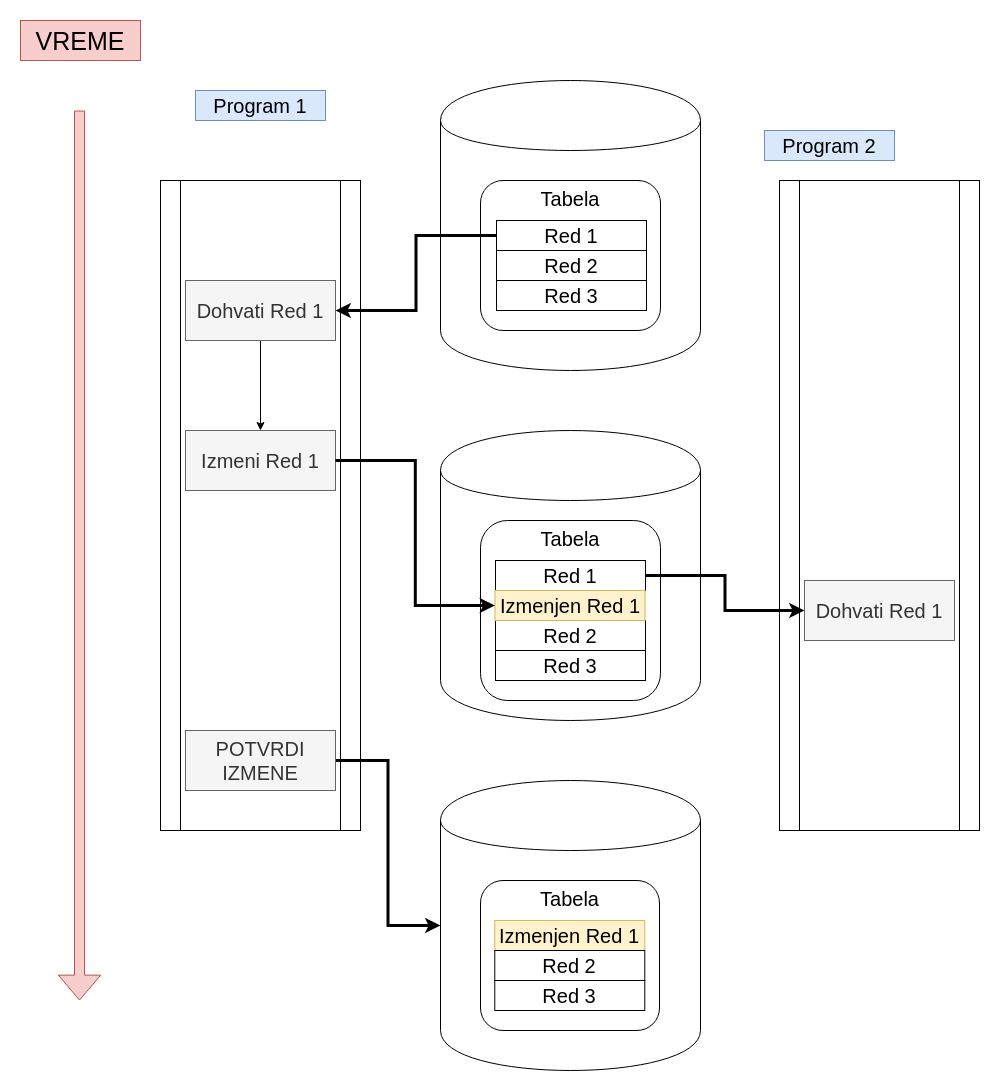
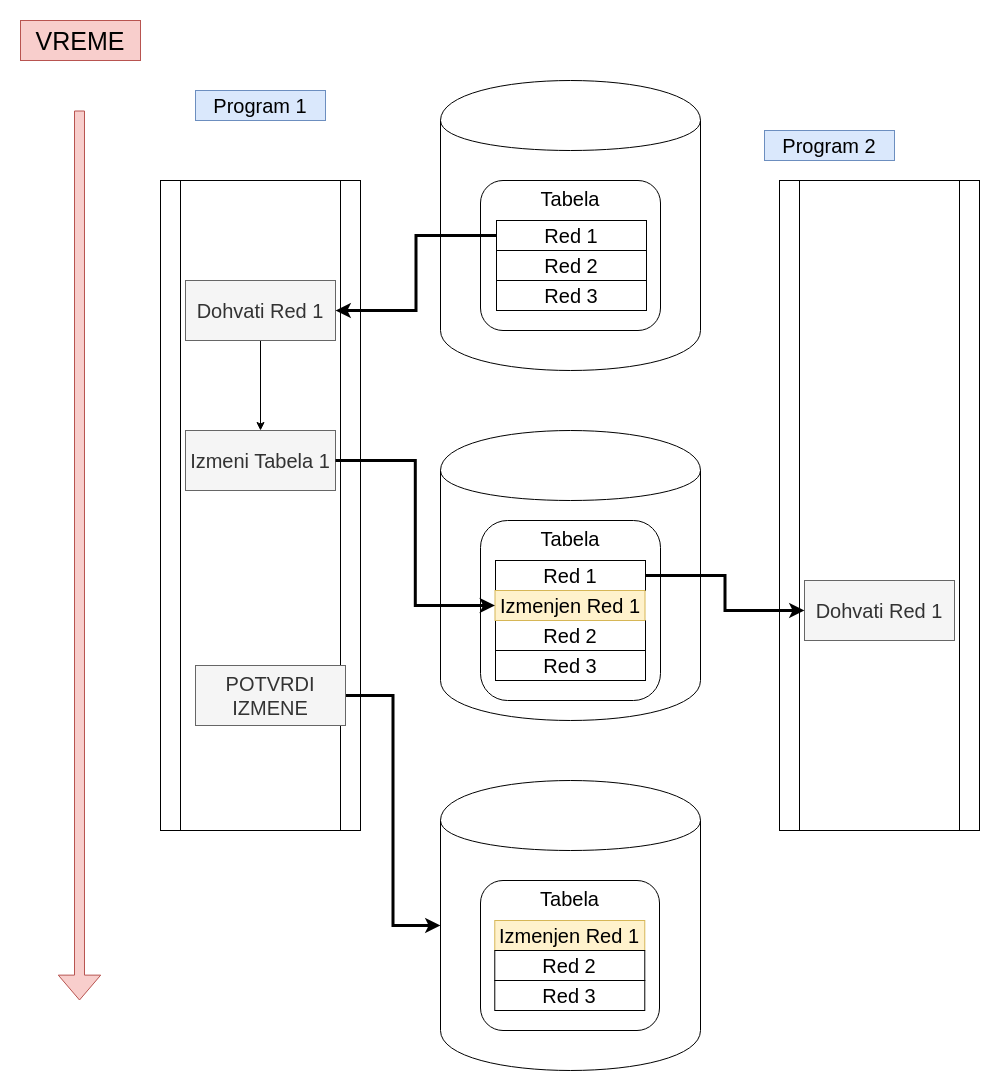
(261, 461) -> (261, 461)
(261, 761) -> (271, 696)
